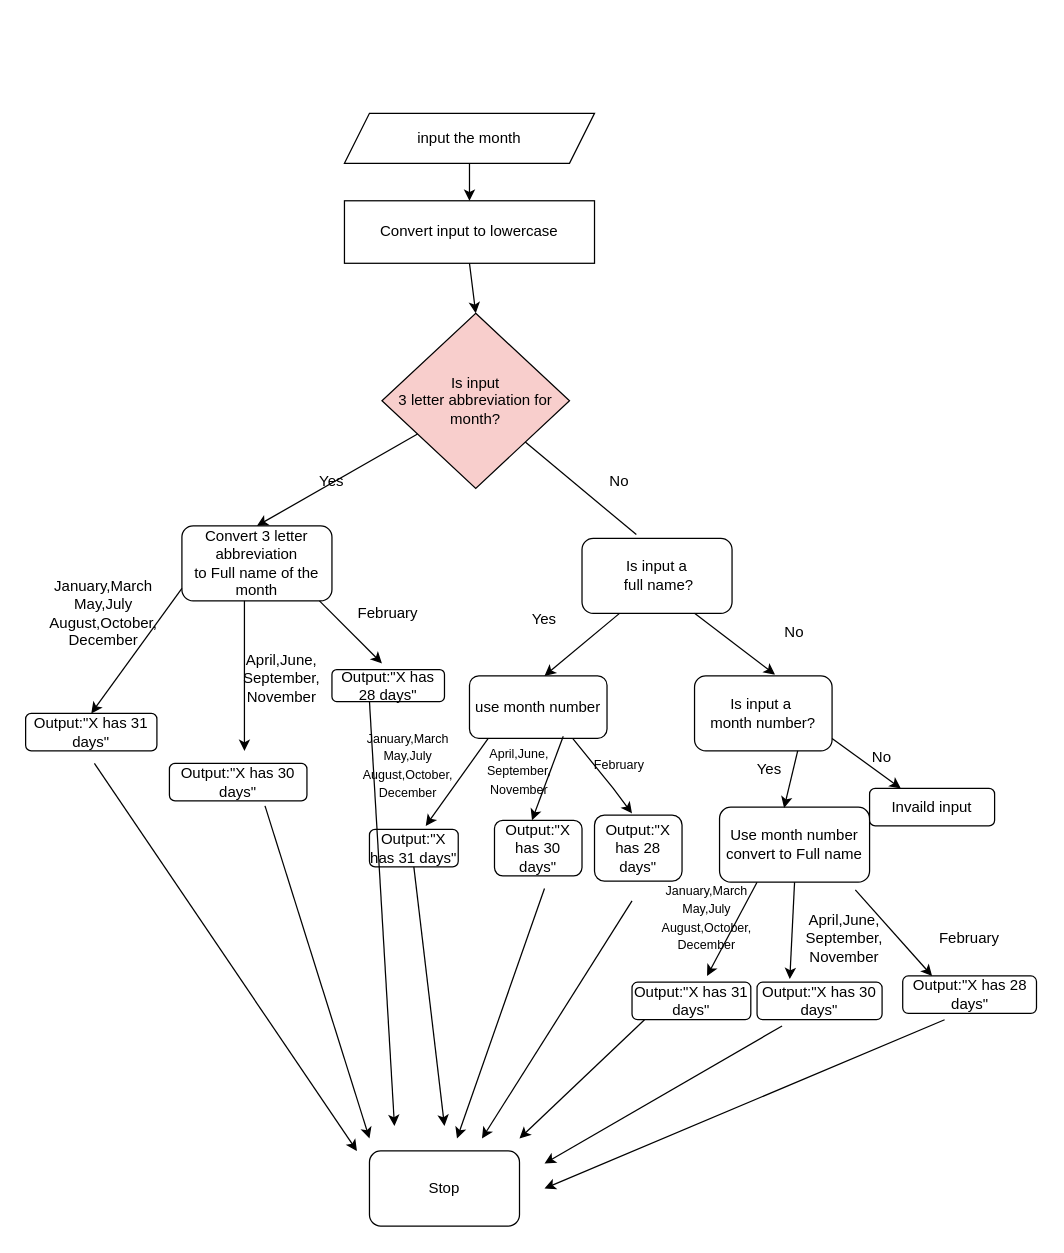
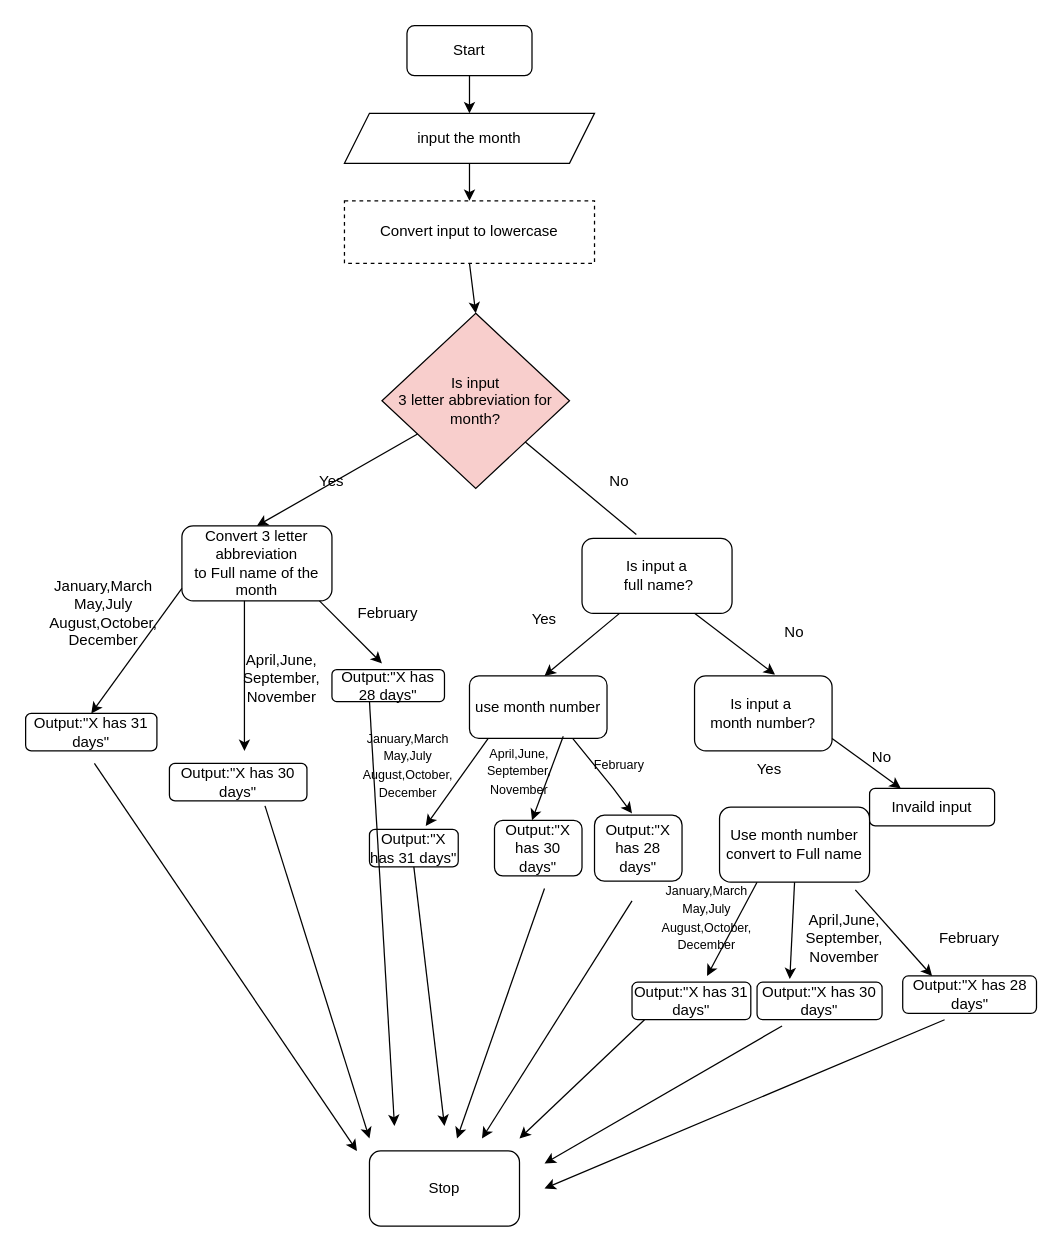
none -> (469, 51)
none -> (469, 90)
(469, 232) -> (469, 232)
(792, 775) -> none
